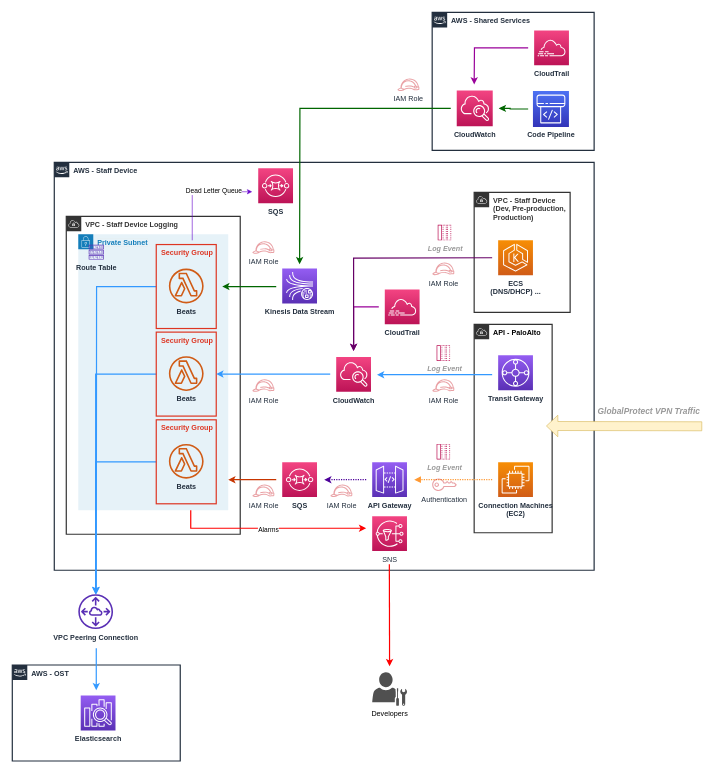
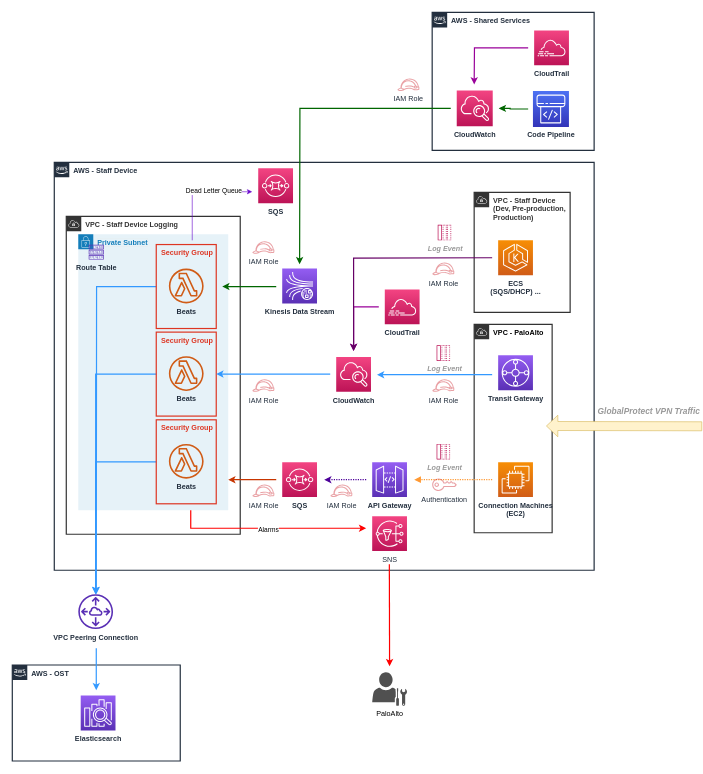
(516, 288) -> (516, 288)
(518, 333) -> (518, 333)
(390, 714) -> (390, 714)
